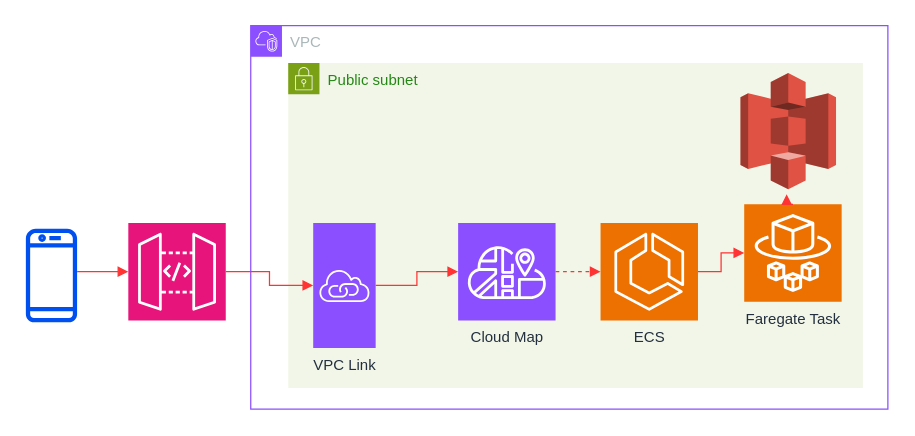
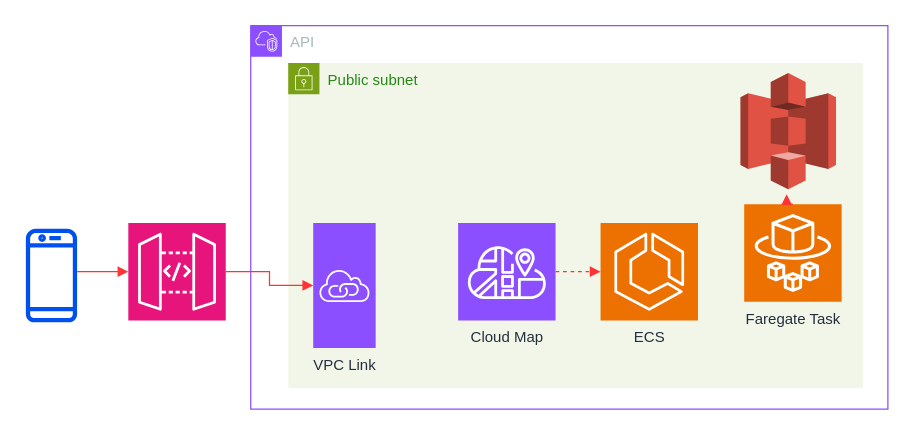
(303, 43) -> (303, 43)
(721, 269) -> none
(417, 285) -> none
